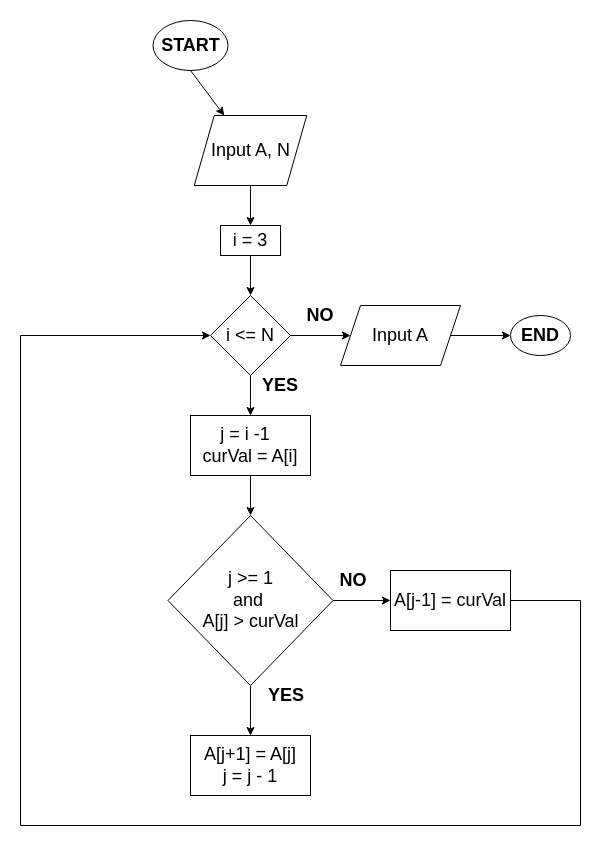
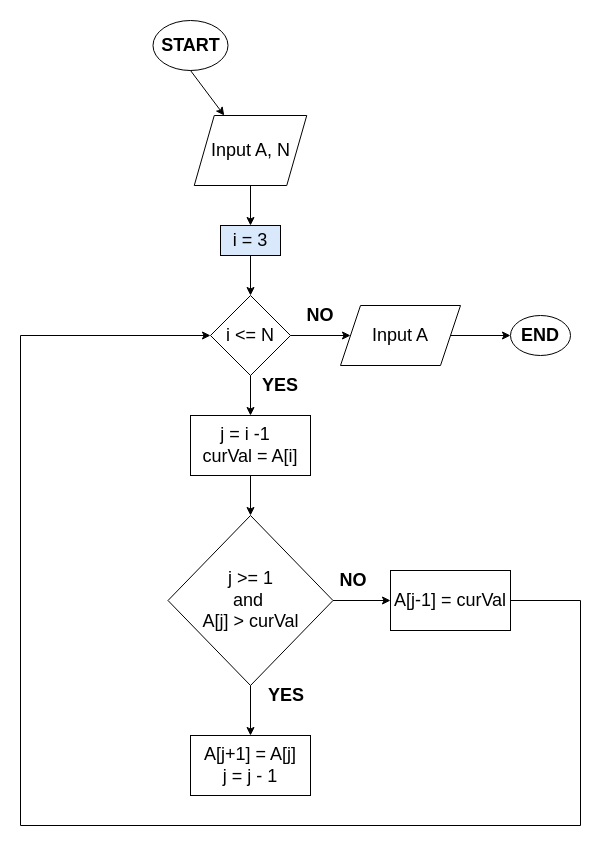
(251, 241) -> (251, 241)
